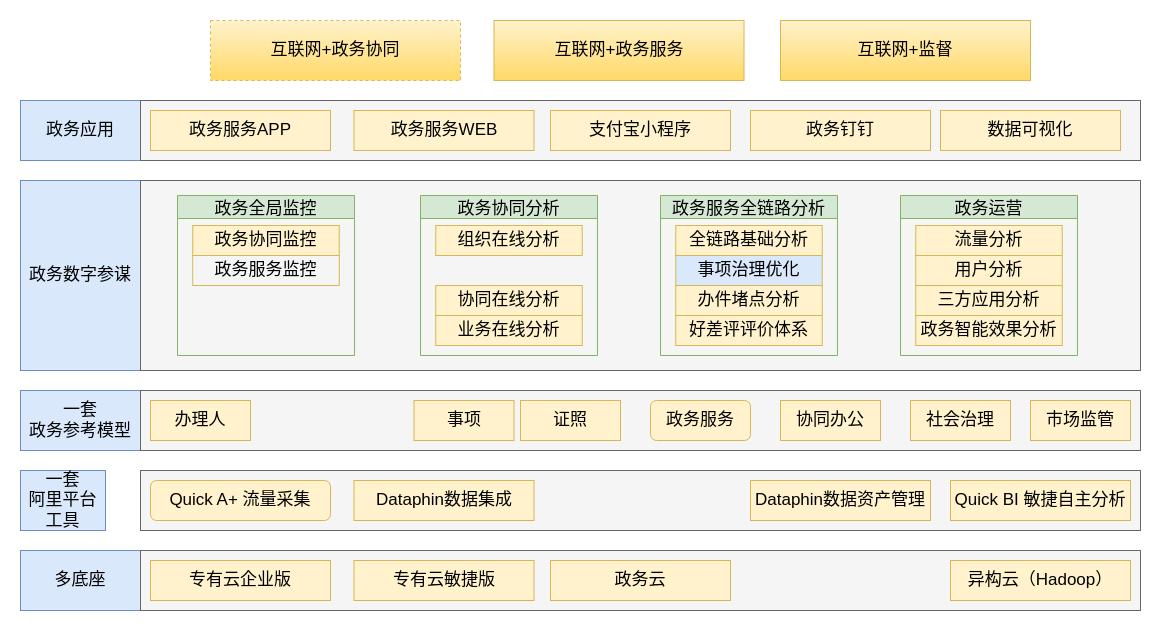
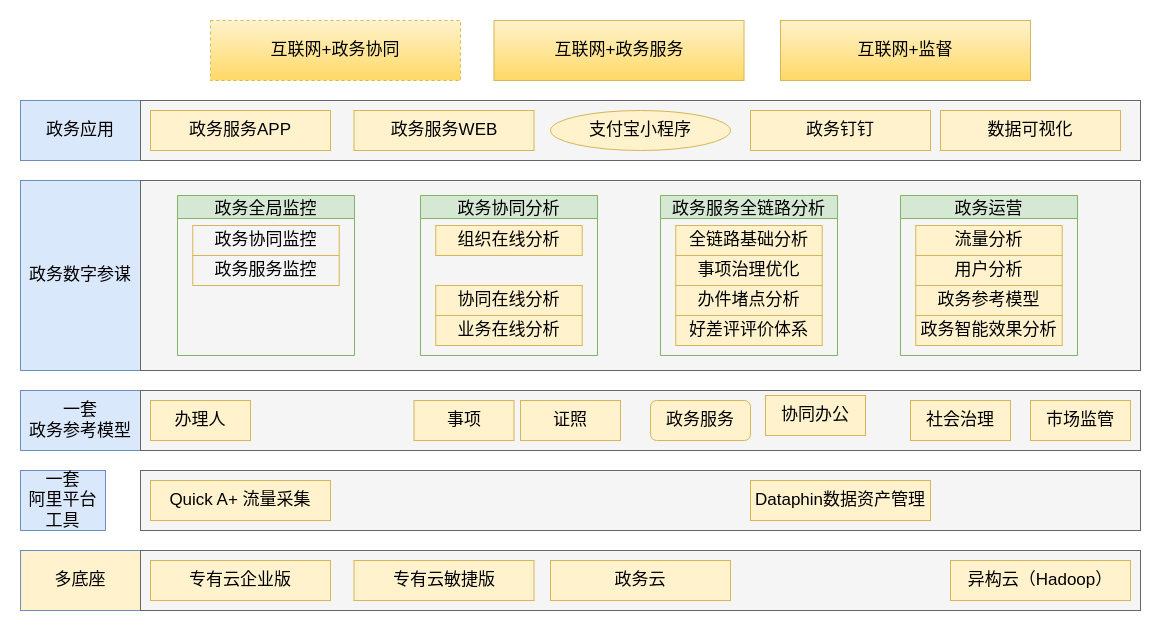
(641, 131) -> (641, 131)
(266, 241) -> (266, 241)
(749, 271) -> (749, 271)
(989, 301) -> (989, 301)
(831, 421) -> (816, 416)
(241, 501) -> (241, 501)
(444, 501) -> none
(1041, 501) -> none
(81, 581) -> (81, 581)
